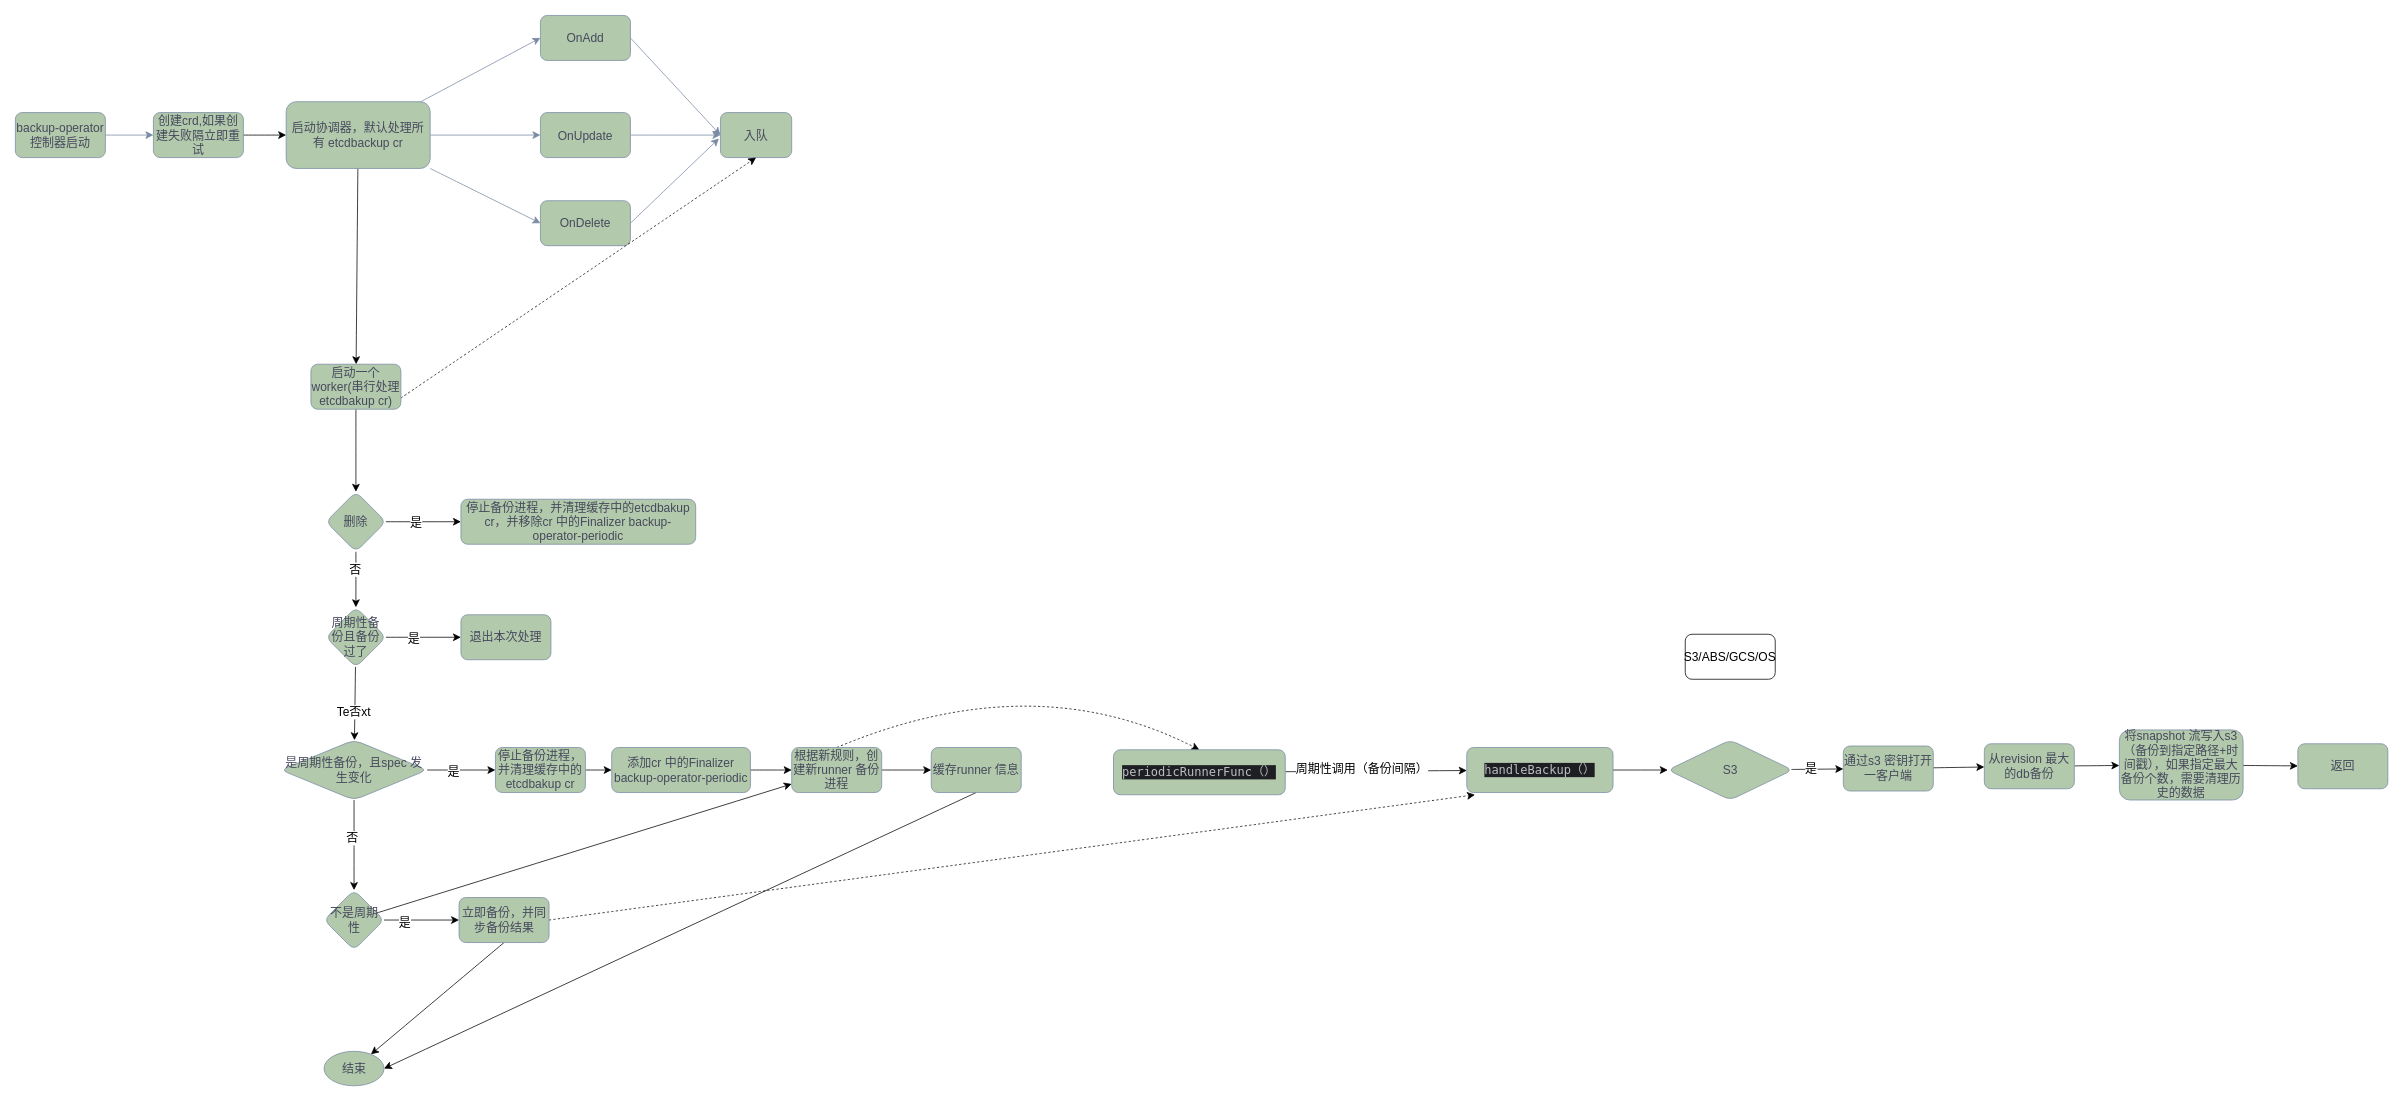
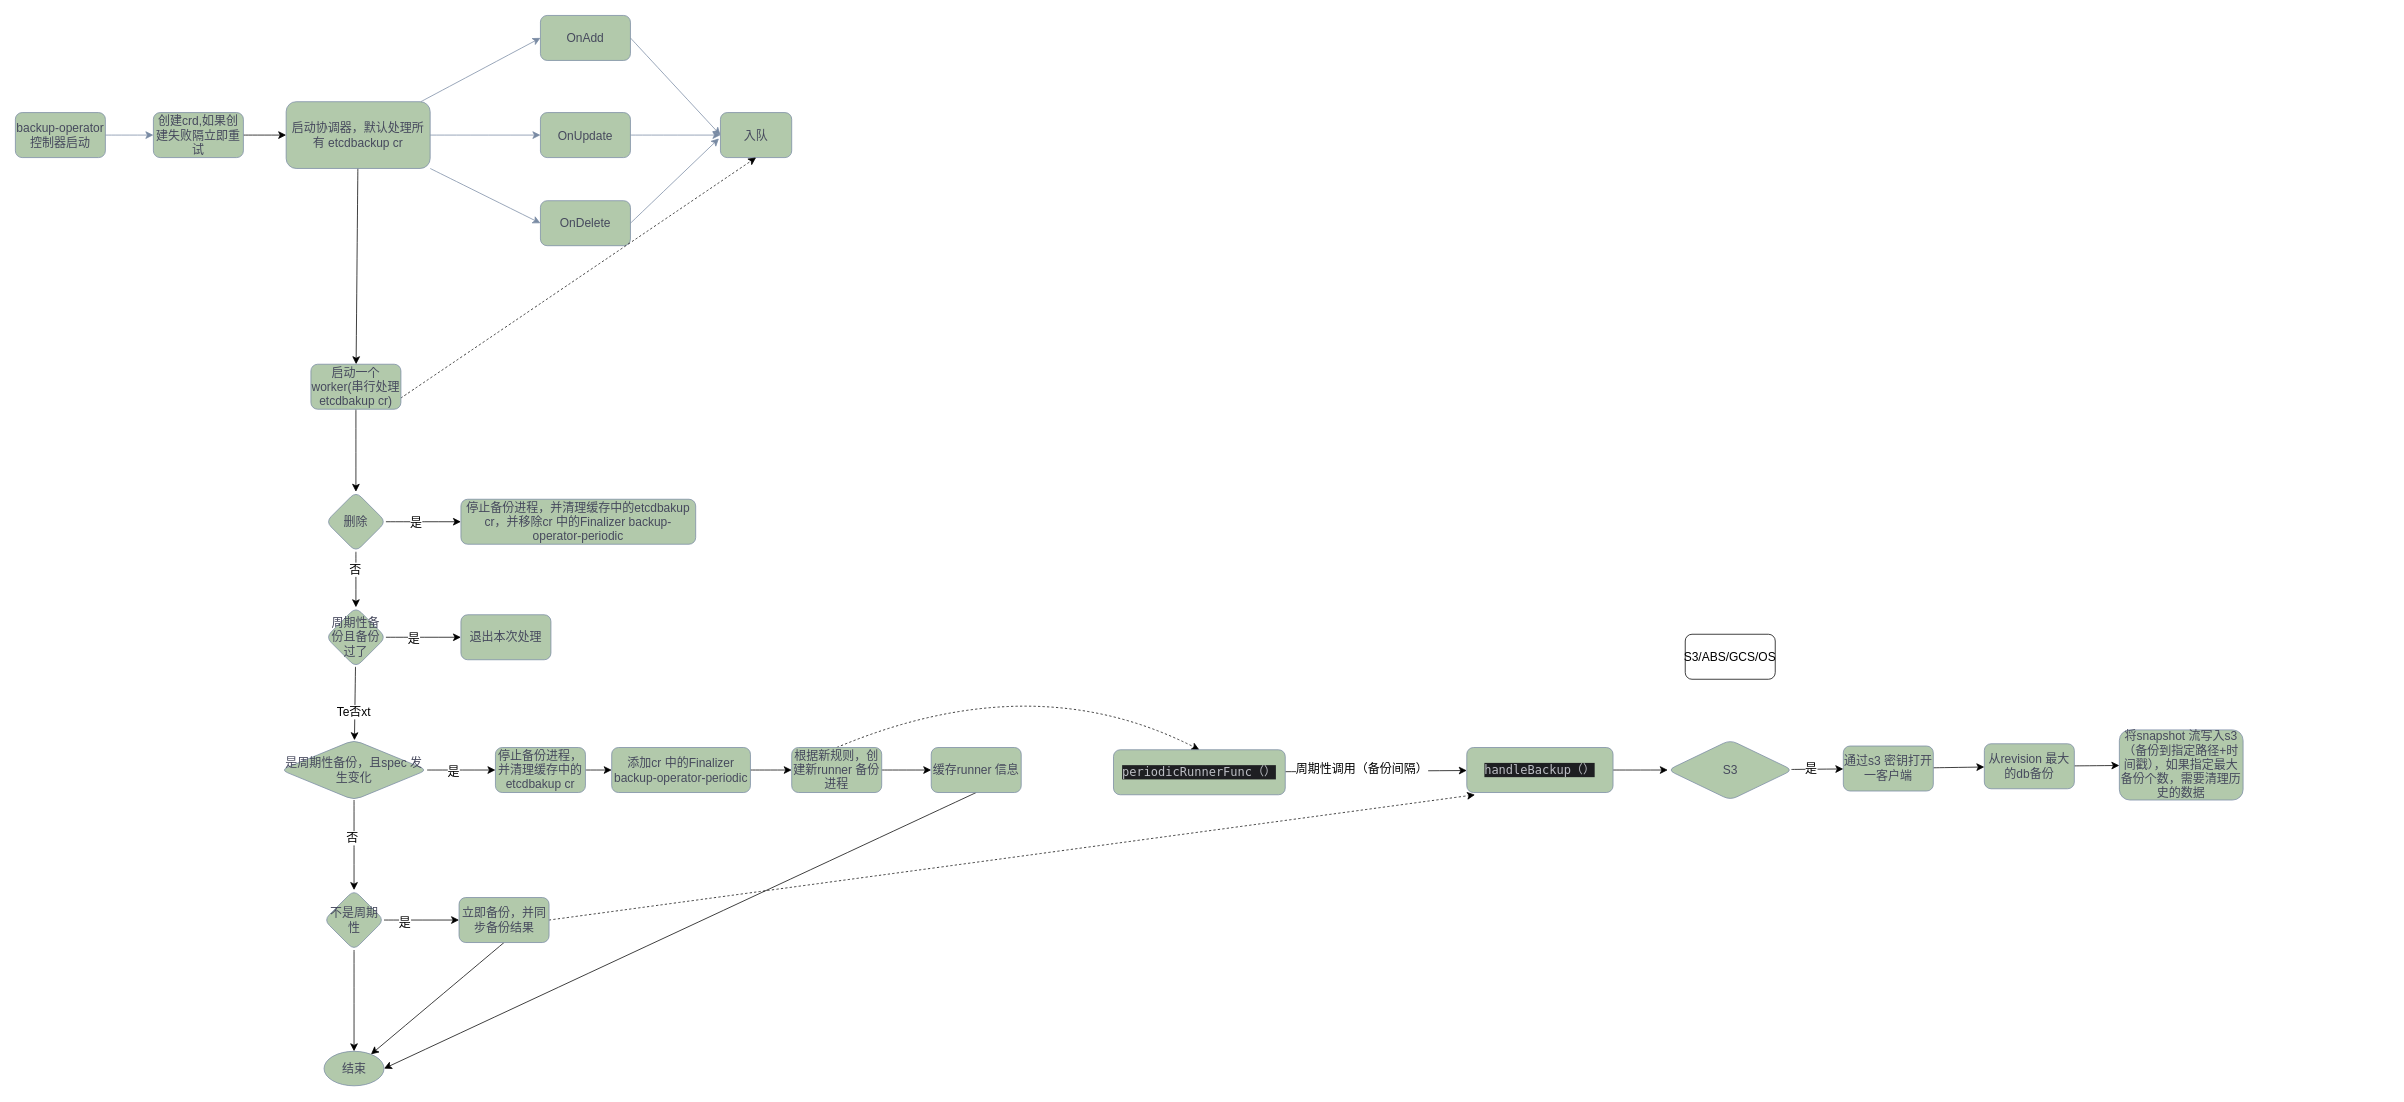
(2268, 766) -> none
(2343, 766) -> none
(582, 849) -> (354, 1043)
